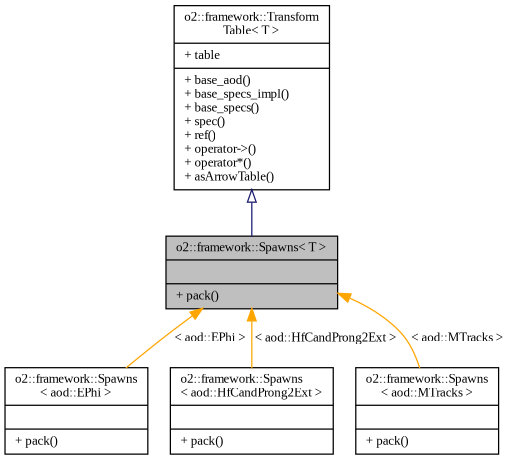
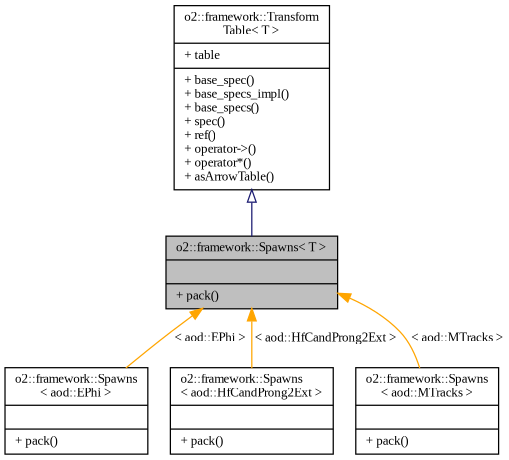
(217, 80) -> (219, 80)
